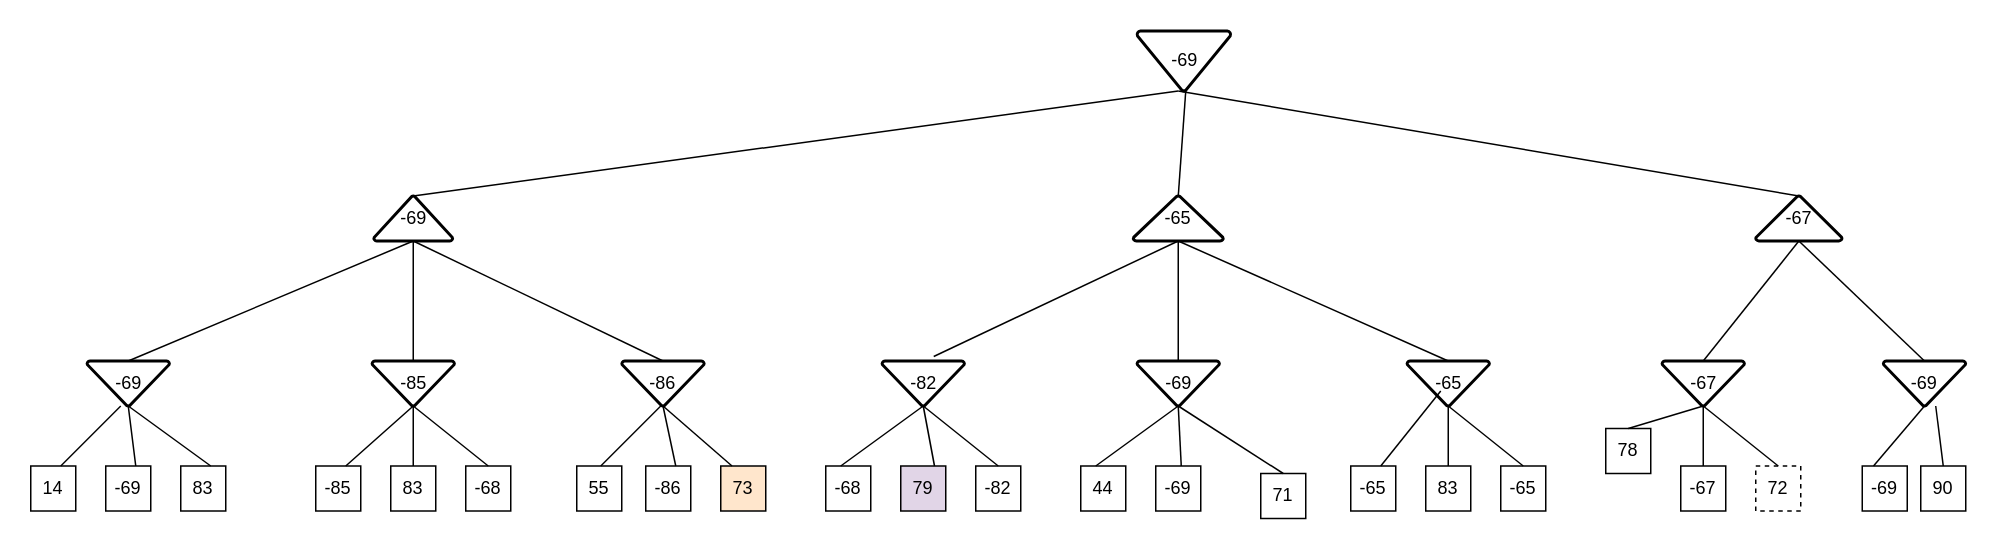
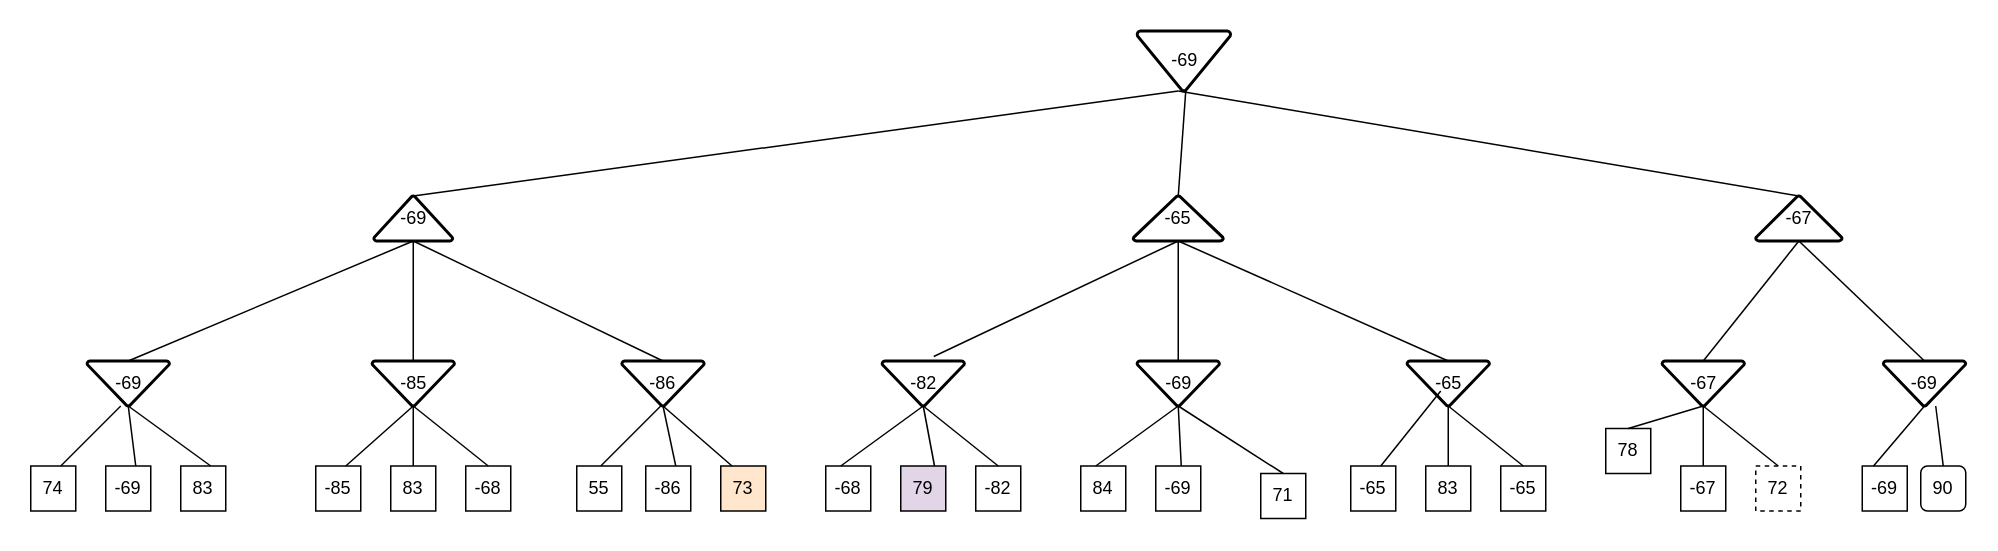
(53, 488) -> (53, 488)
(1103, 488) -> (1103, 488)
(1943, 488) -> (1943, 488)
